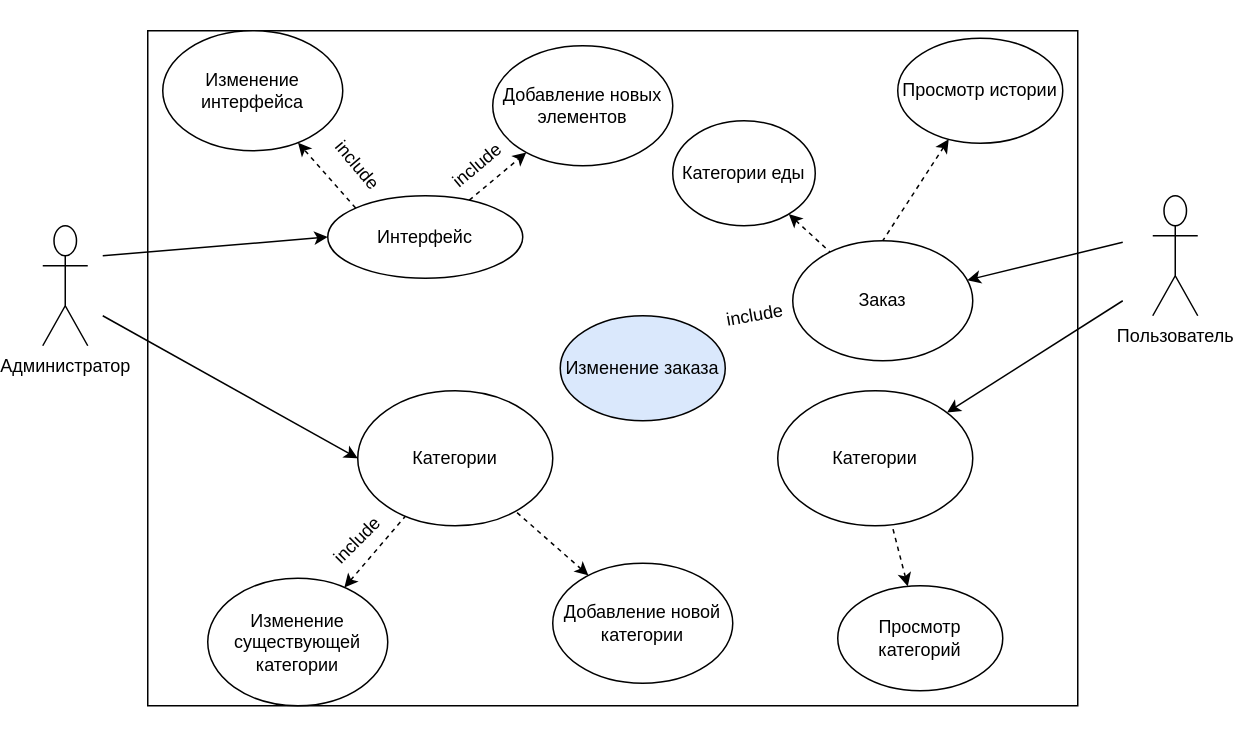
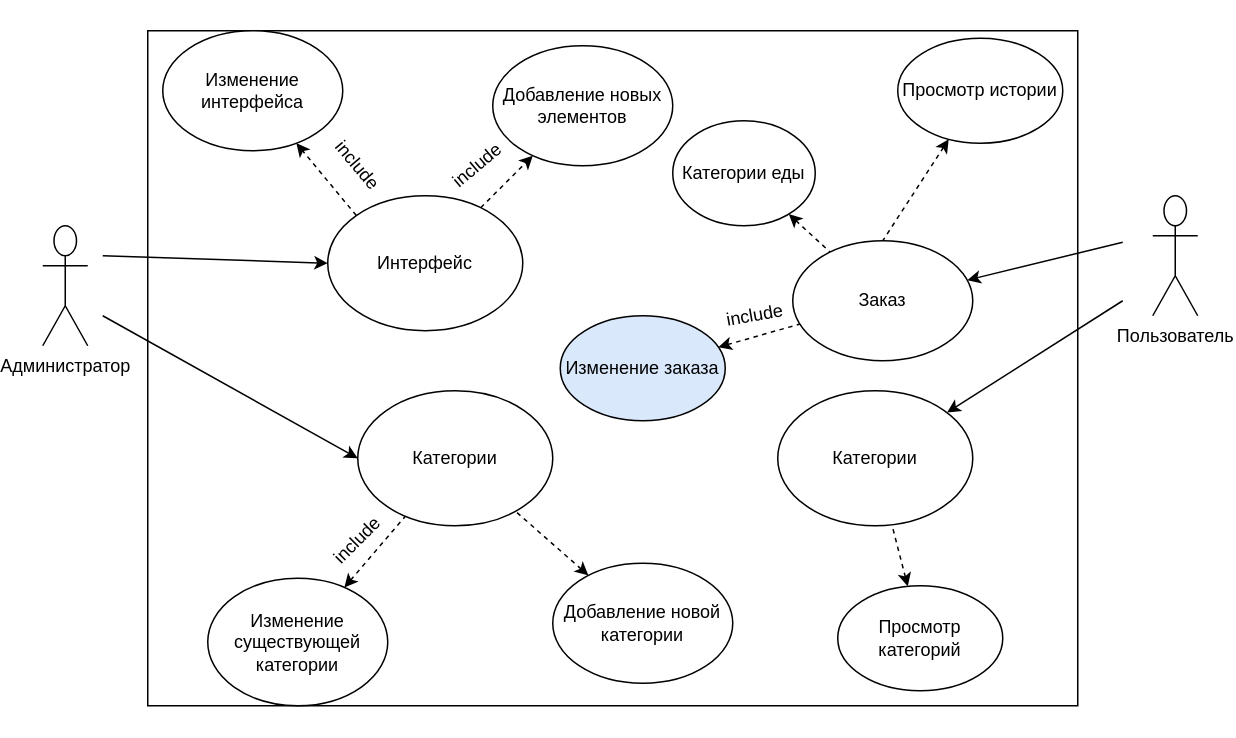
(425, 237) -> (425, 263)
none -> (763, 334)
